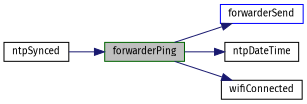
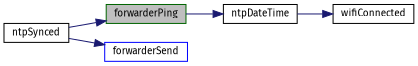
(198, 35) -> (82, 41)
(198, 69) -> (310, 14)
